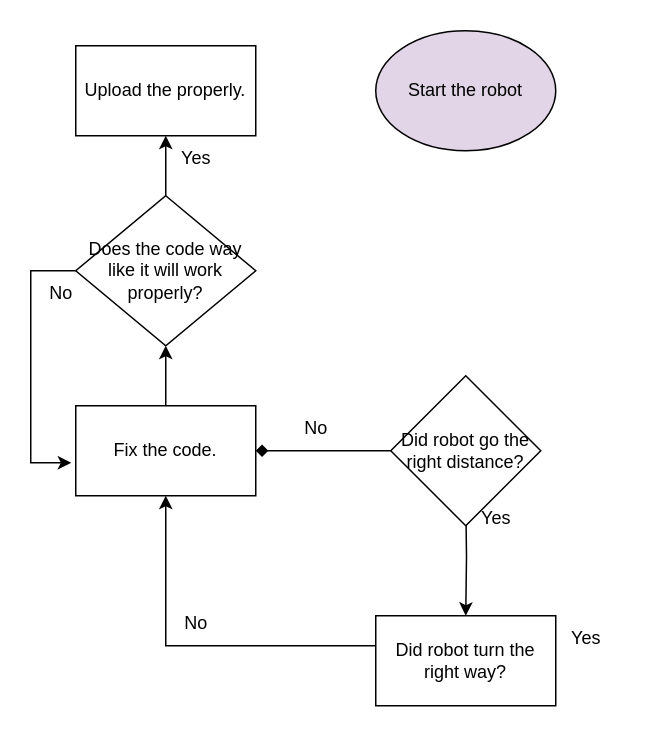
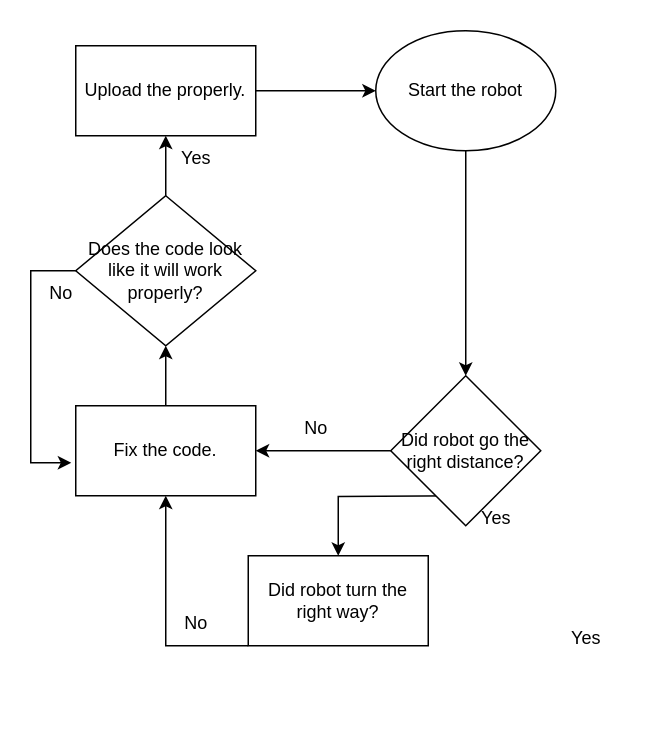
none -> (311, 91)
(466, 91) -> (466, 91)
none -> (466, 258)
(166, 271) -> (166, 271)
(268, 451) -> (267, 451)
(466, 661) -> (338, 601)
